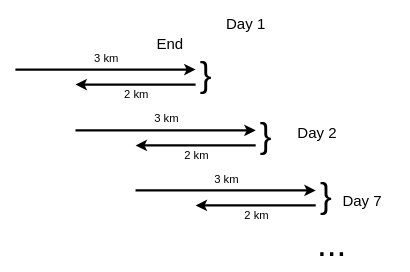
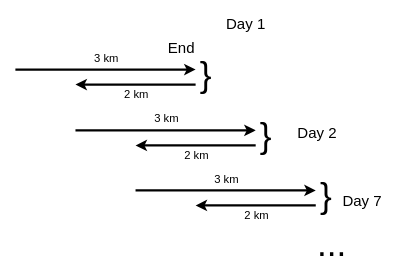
(165, 43) -> (177, 47)
